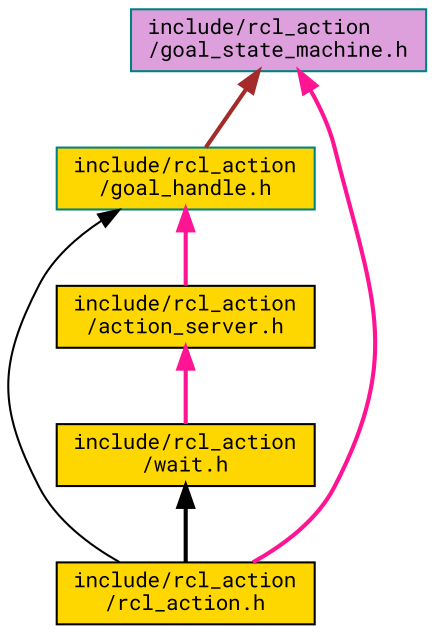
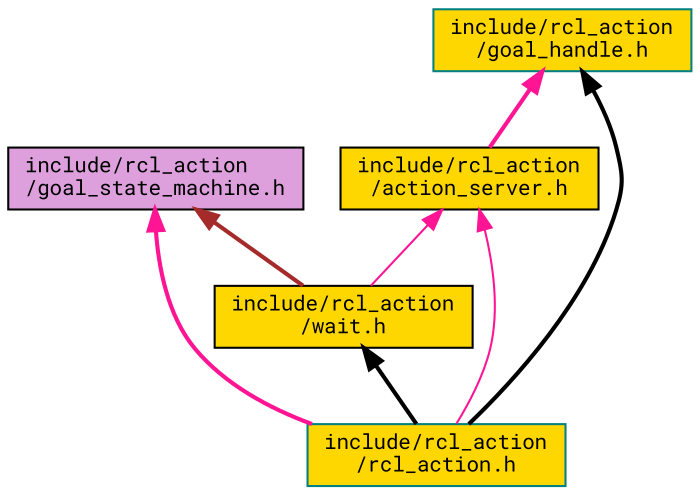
(279, 40) -> (156, 179)
(226, 118) -> (258, 254)
none -> (493, 330)
(9, 396) -> (589, 273)
(186, 397) -> (399, 255)
(186, 593) -> (437, 455)
